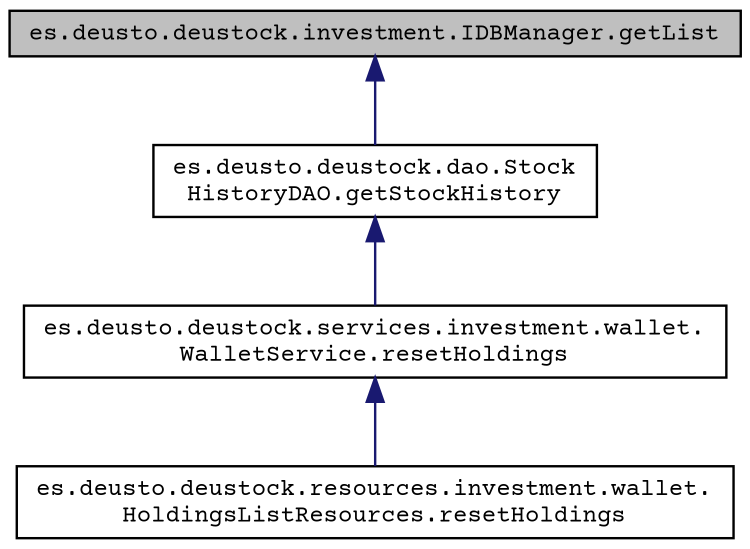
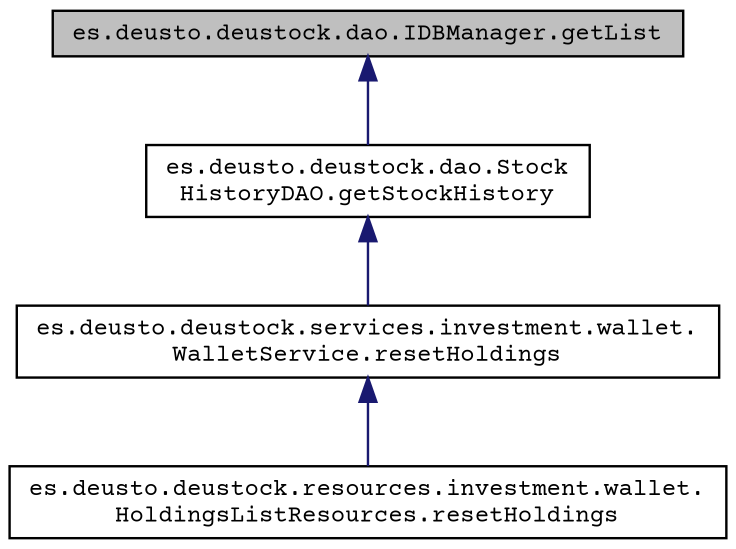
(375, 34) -> (368, 34)
